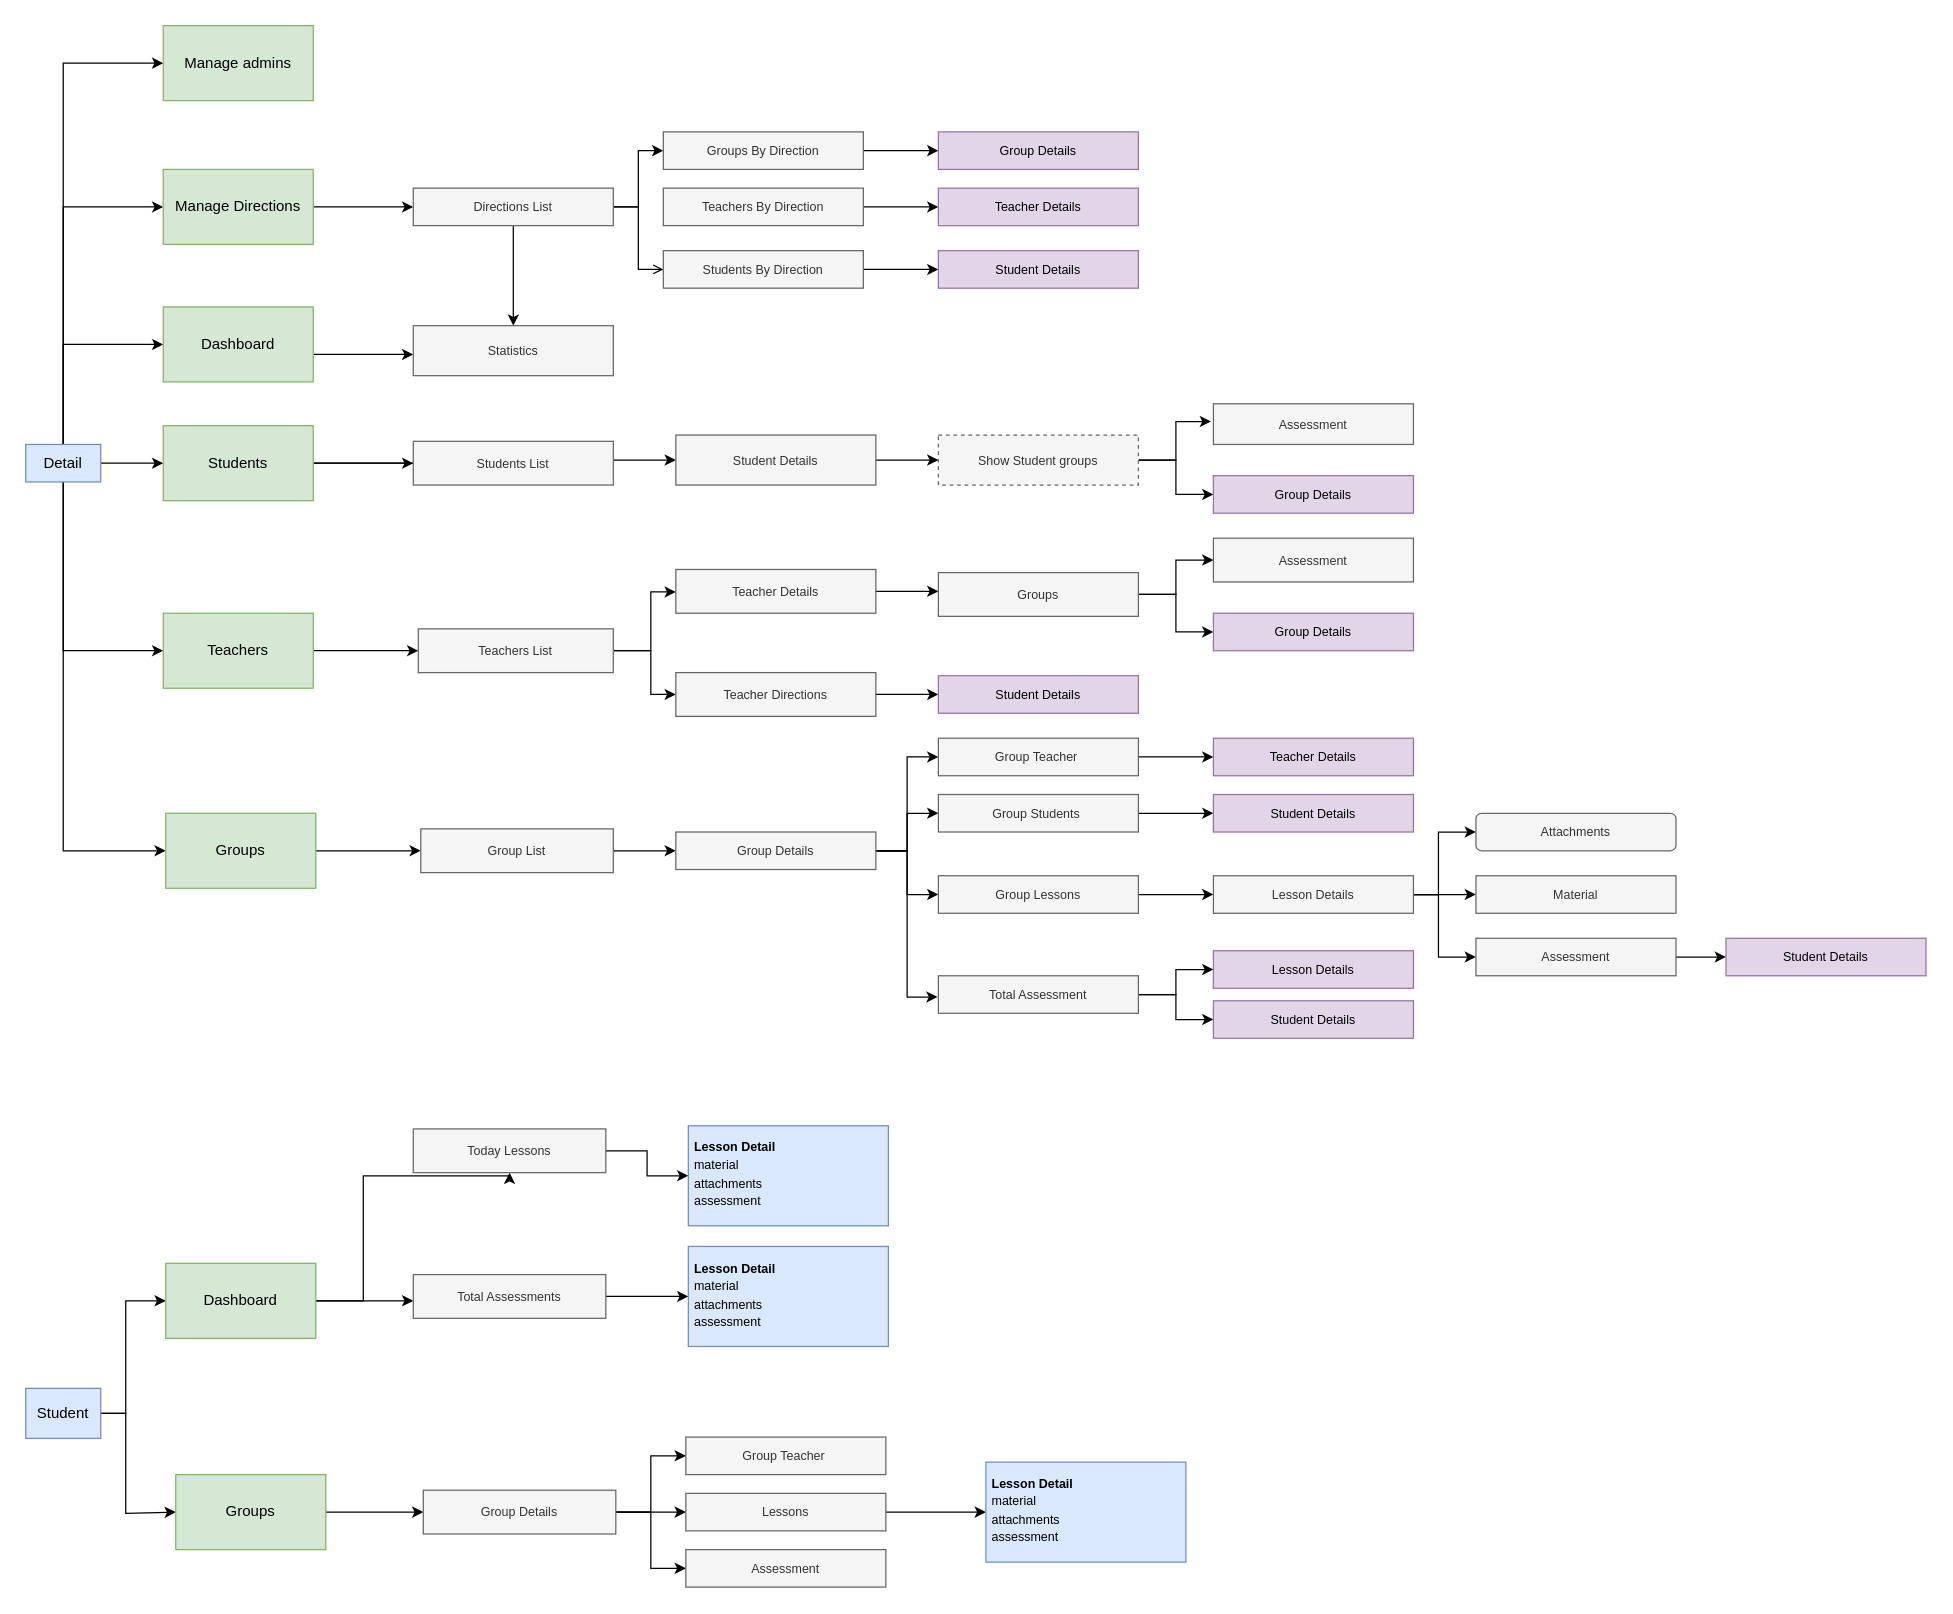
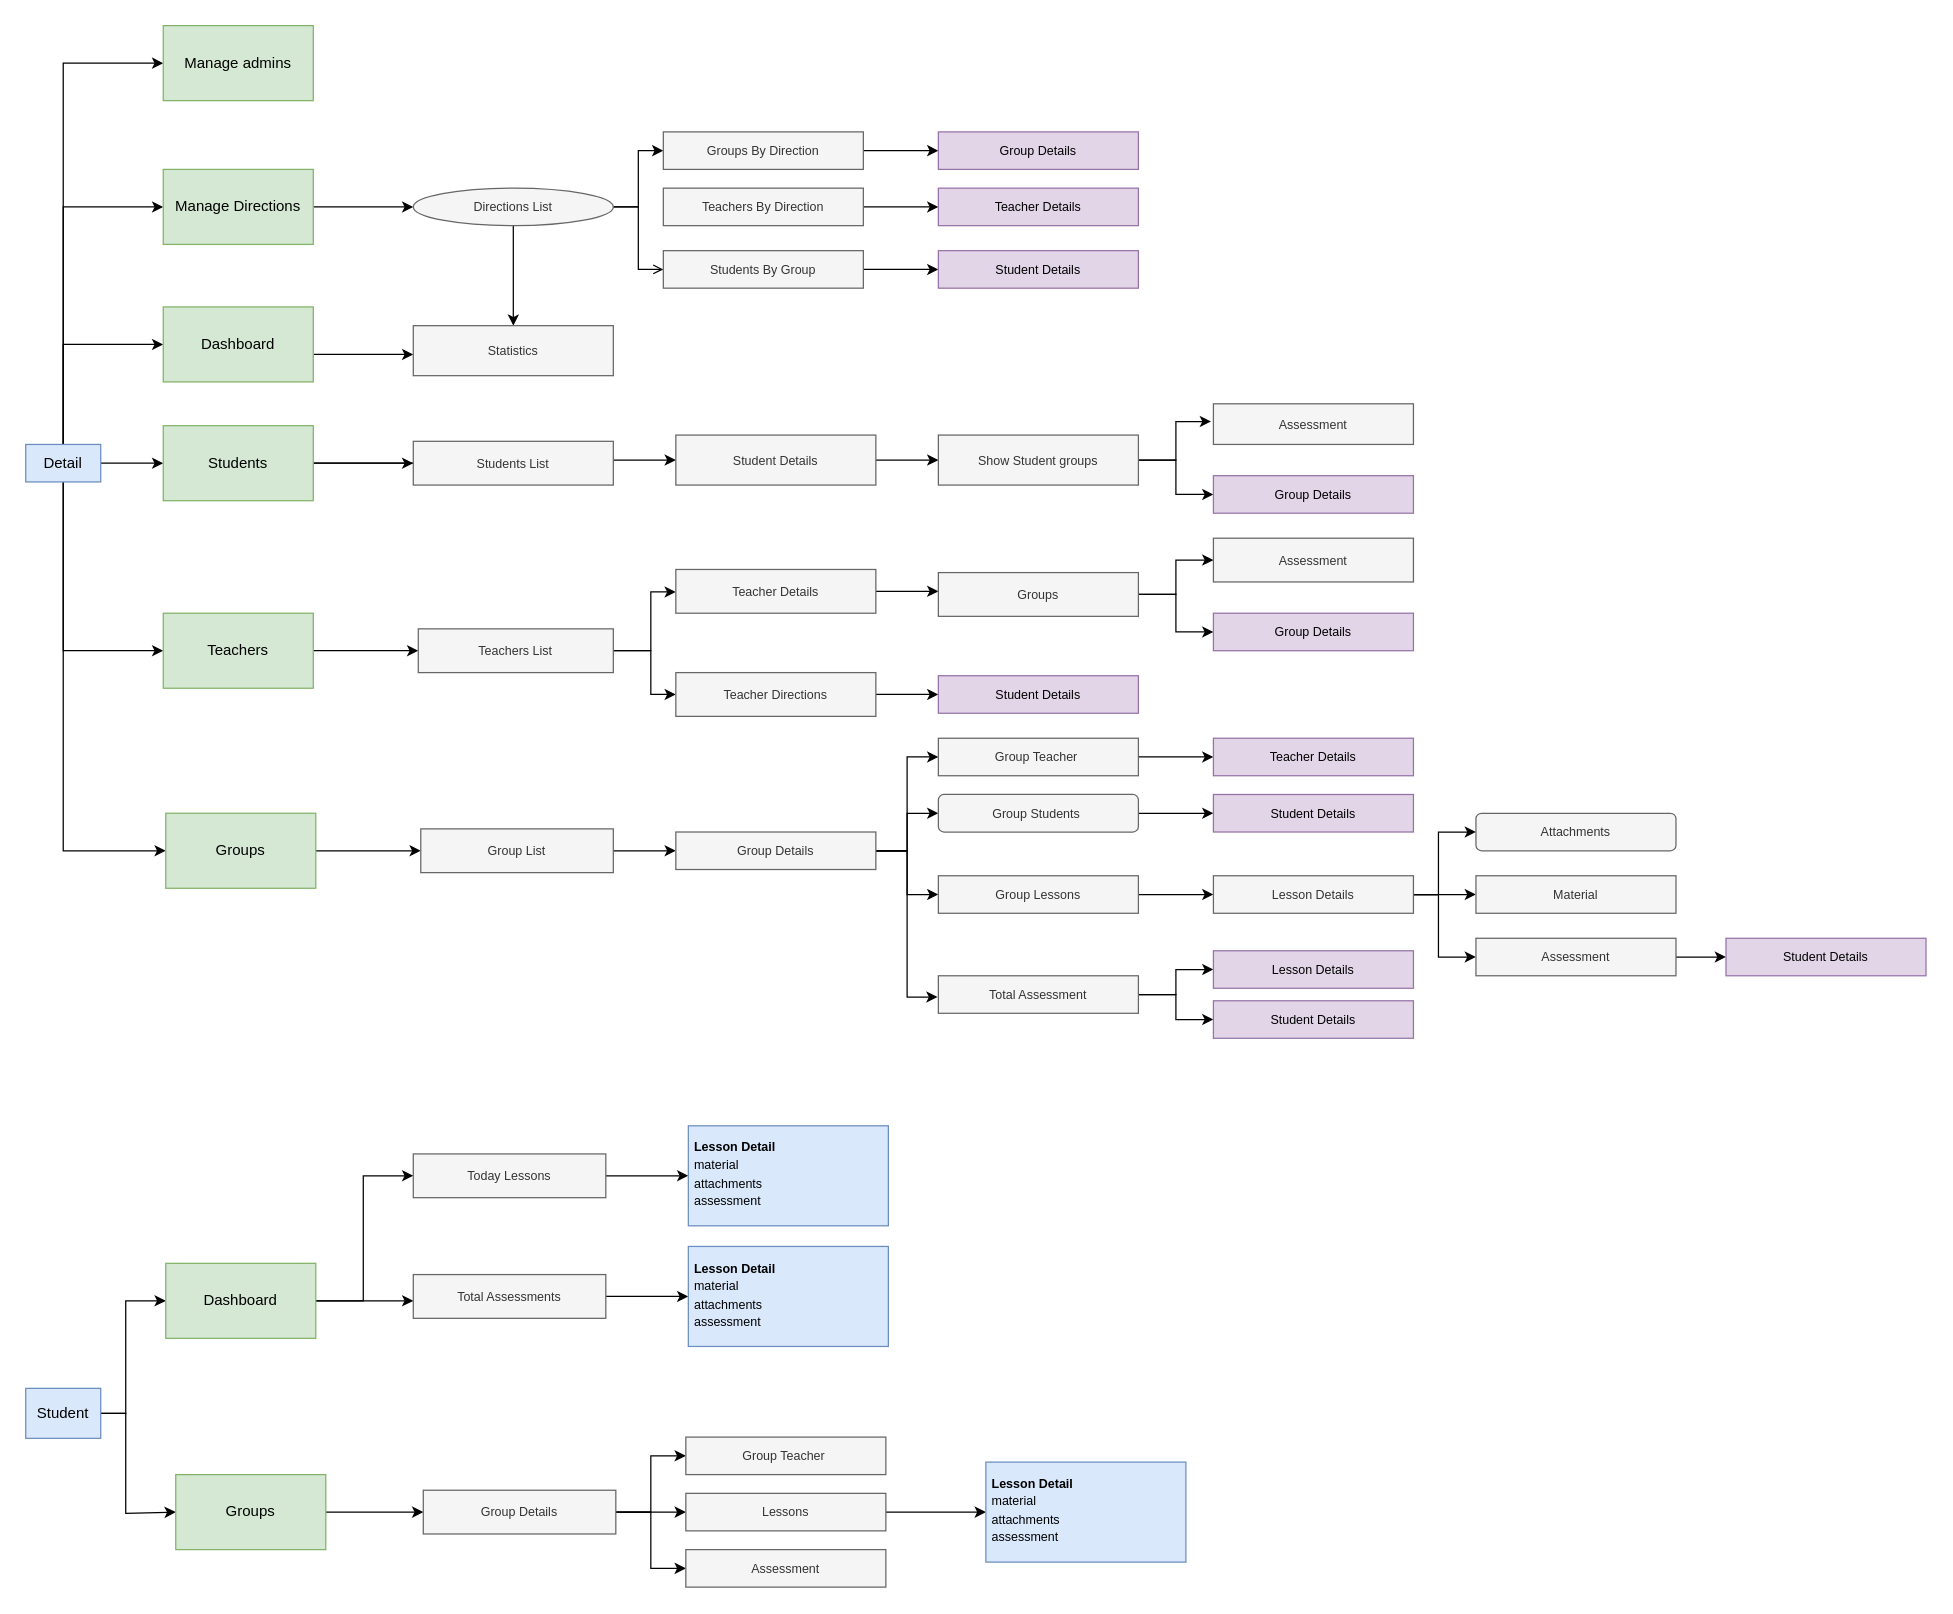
(513, 207) -> (513, 207)
(763, 269) -> (763, 269)
(1038, 460) -> (1038, 460)
(1038, 813) -> (1038, 813)
(509, 1151) -> (509, 1176)
